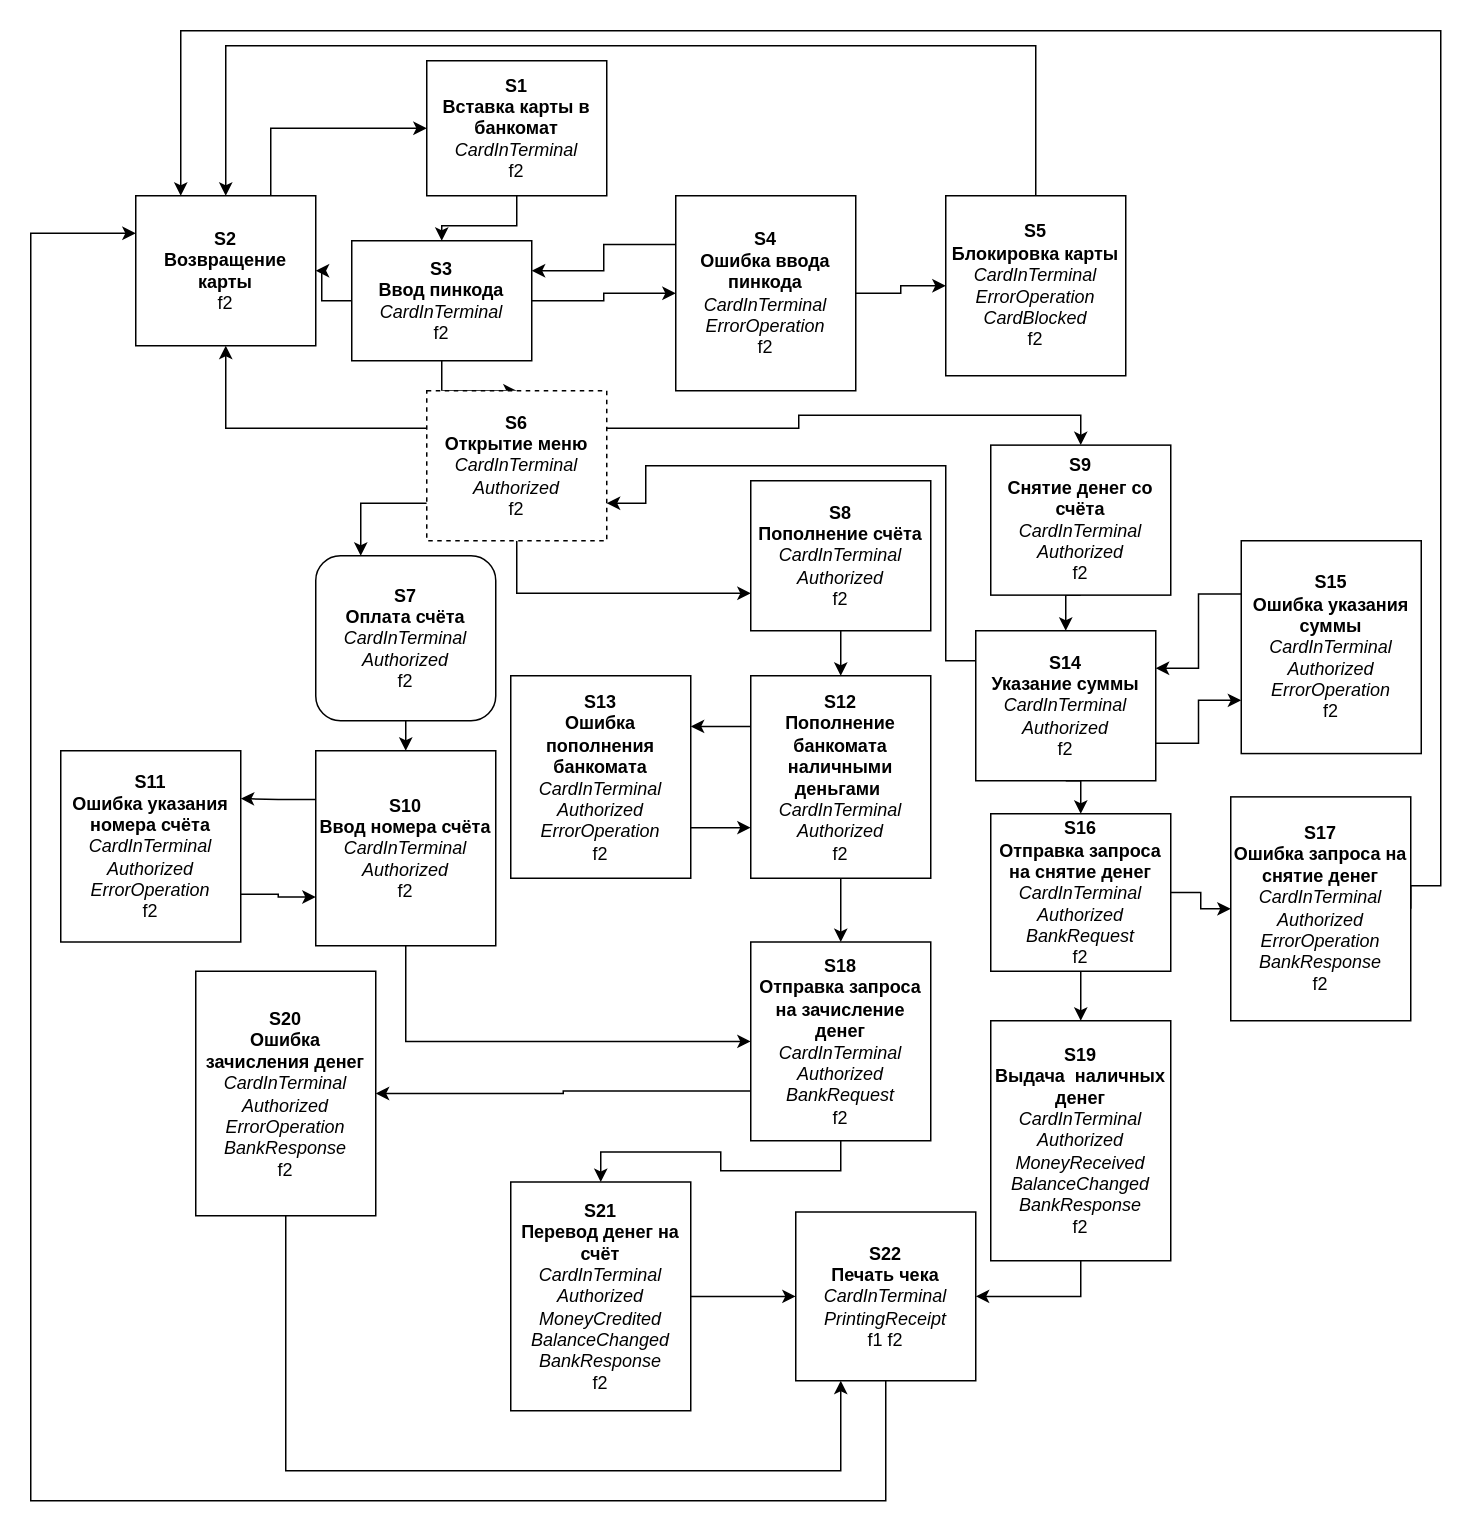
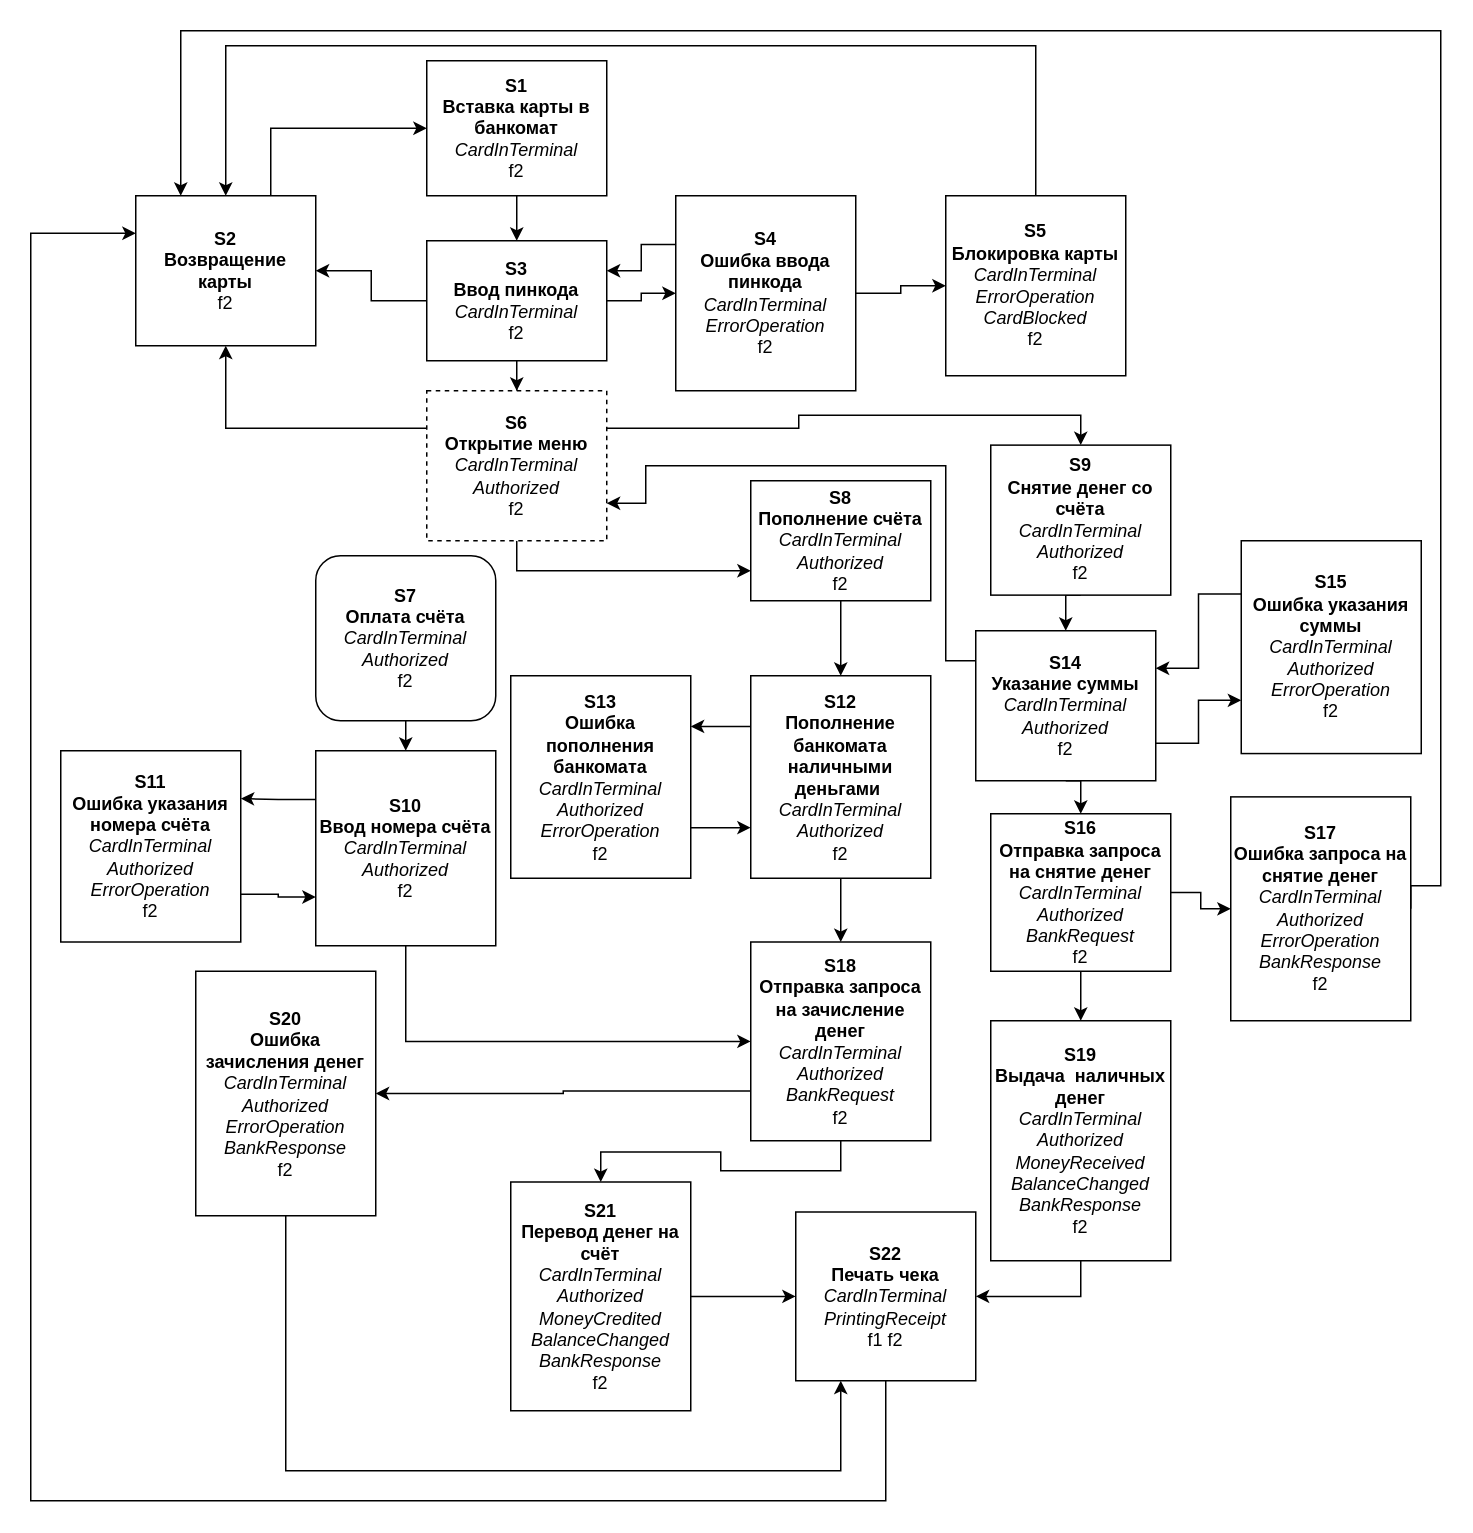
(442, 301) -> (517, 301)
(373, 503) -> none
(841, 556) -> (841, 541)
